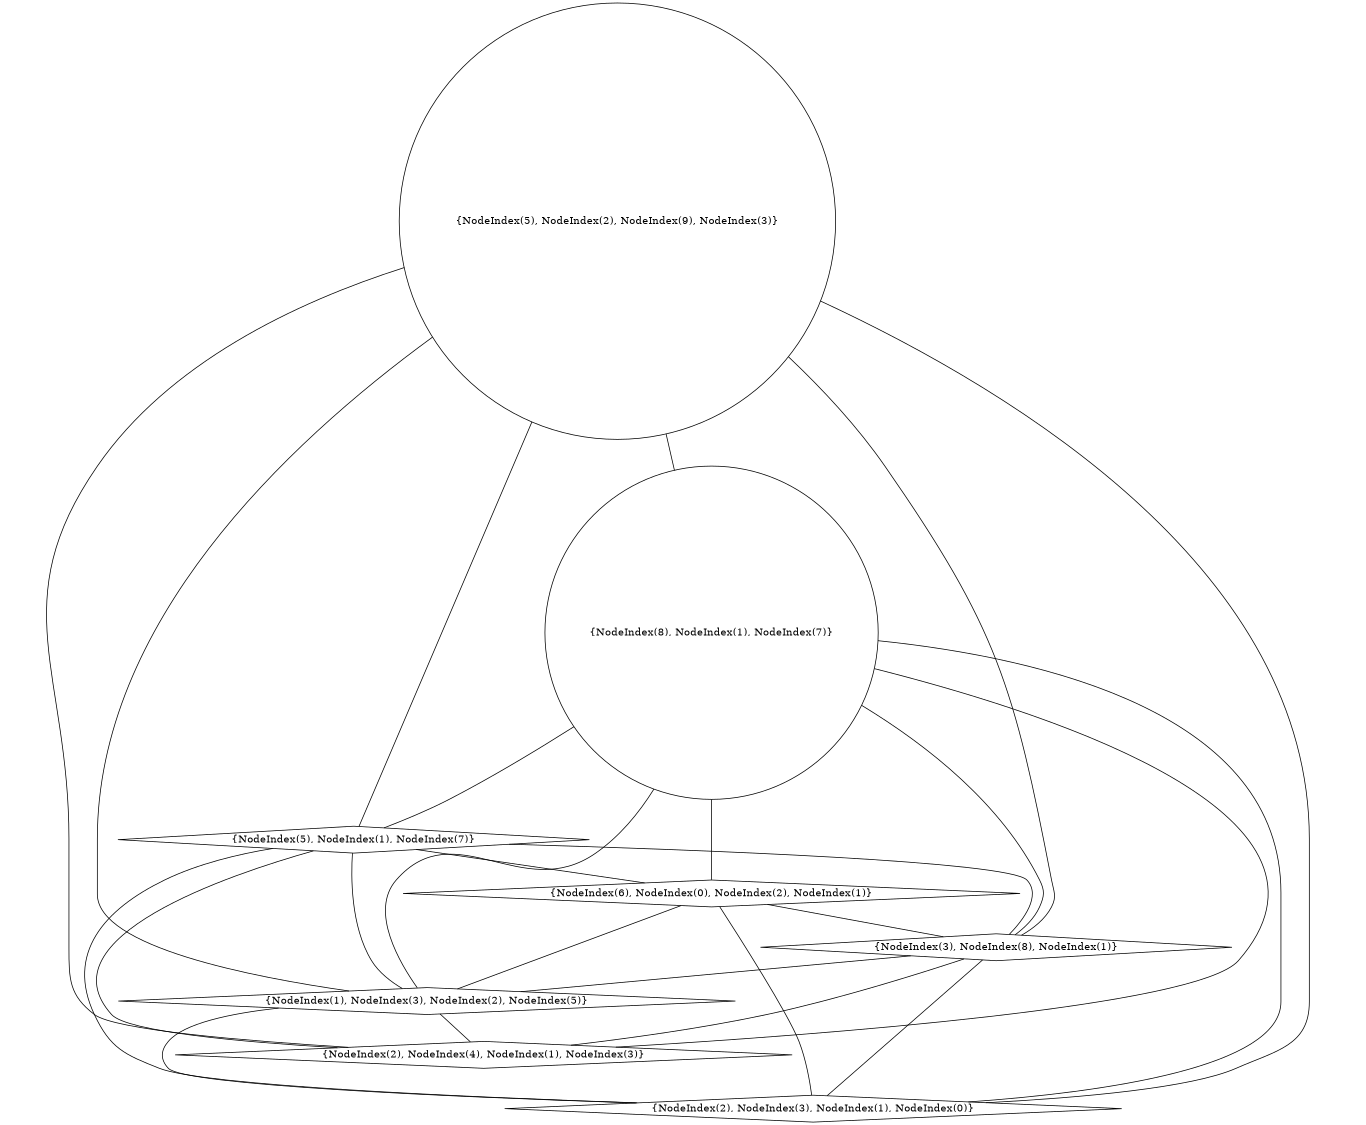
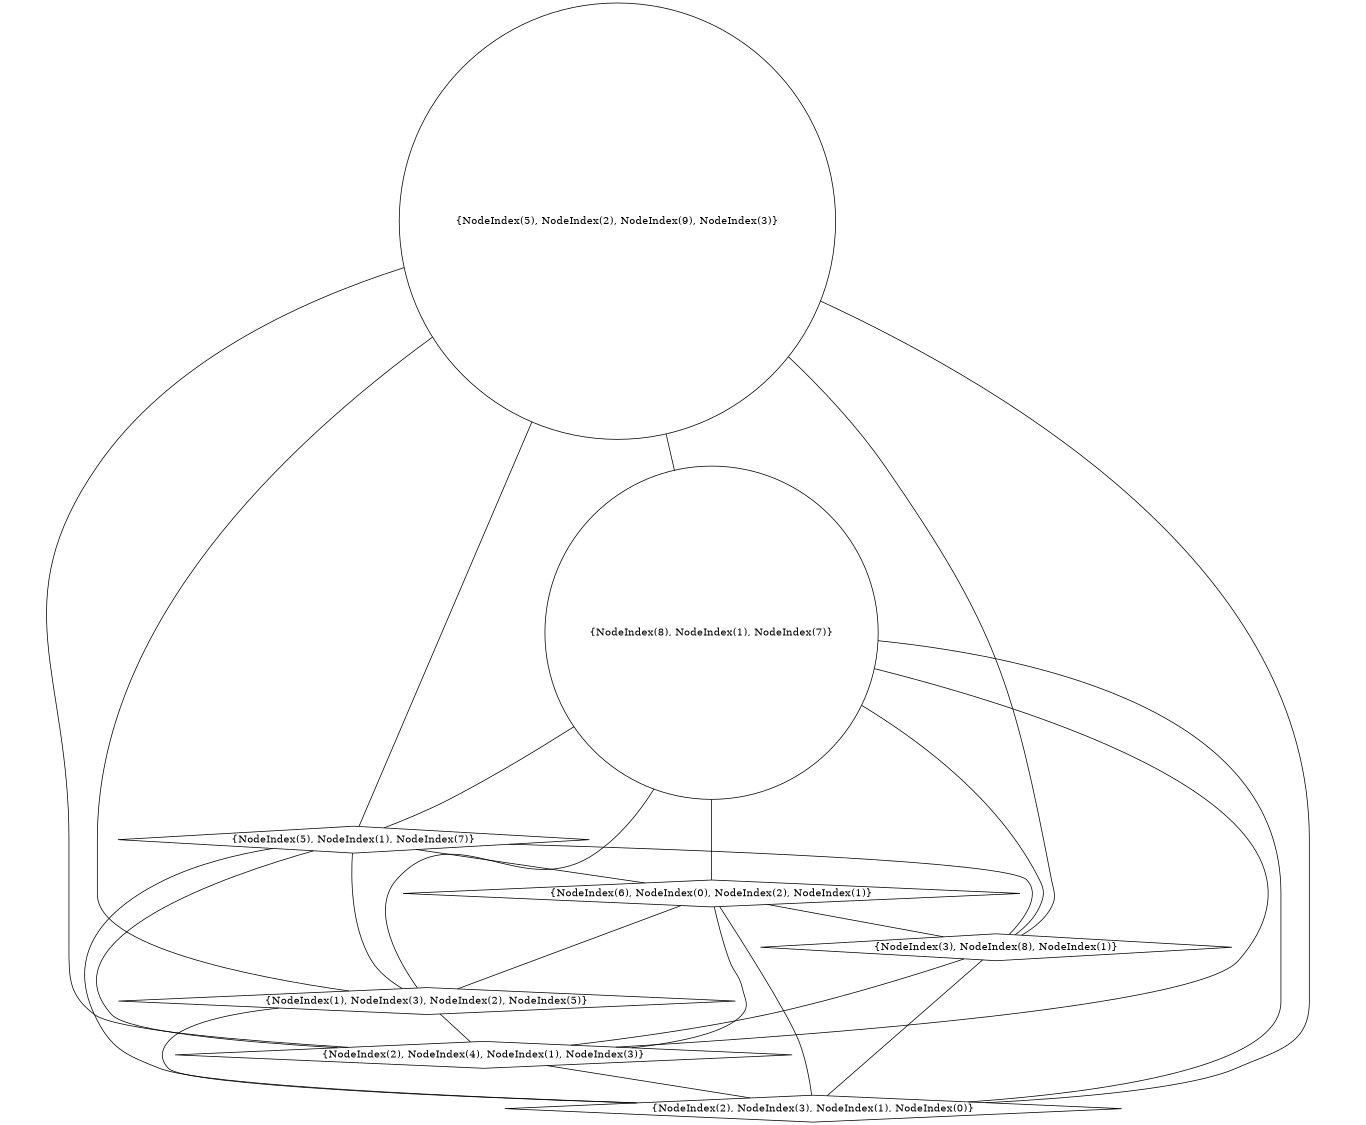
(716, 974) -> none
none -> (745, 1011)
none -> (648, 1082)
